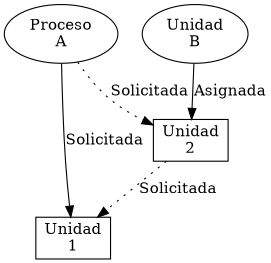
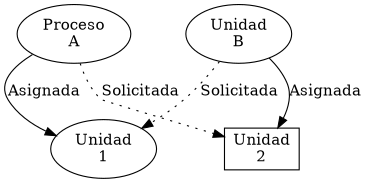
(104, 140) -> (44, 91)
(136, 186) -> (188, 96)
(73, 238) -> (104, 149)
